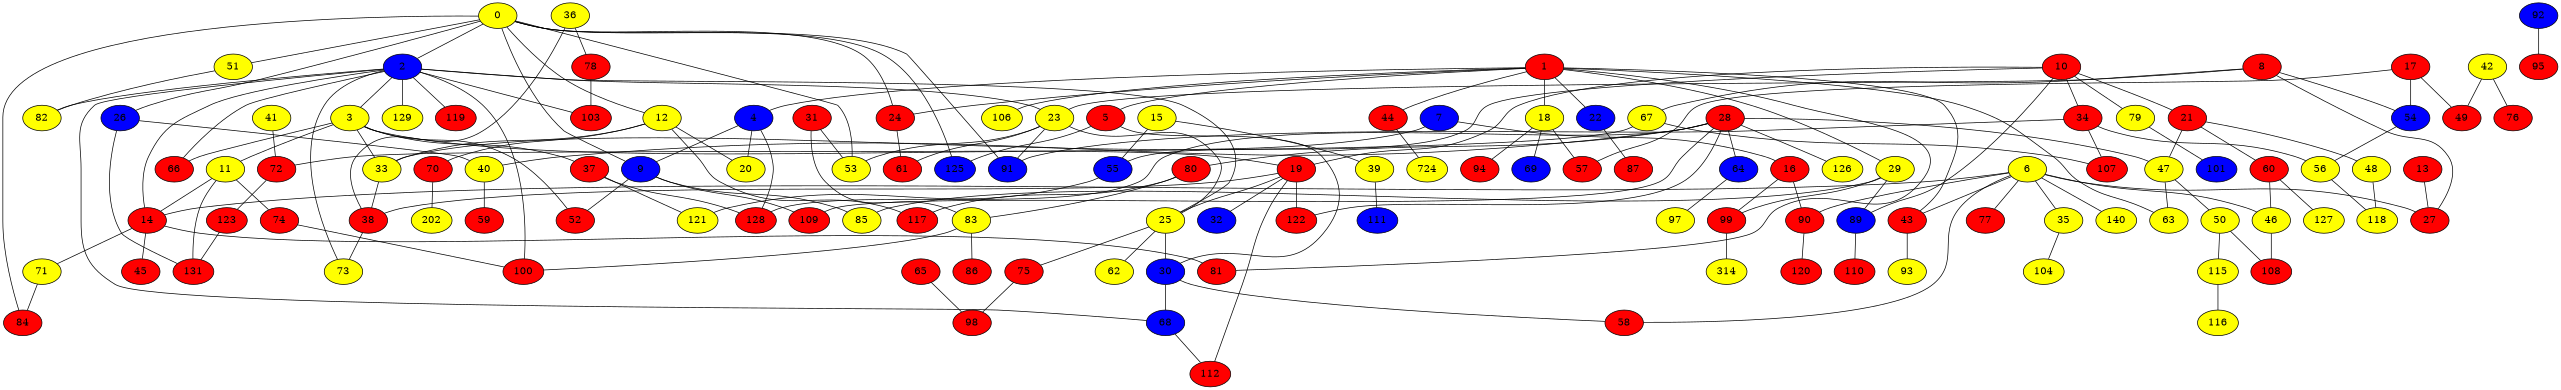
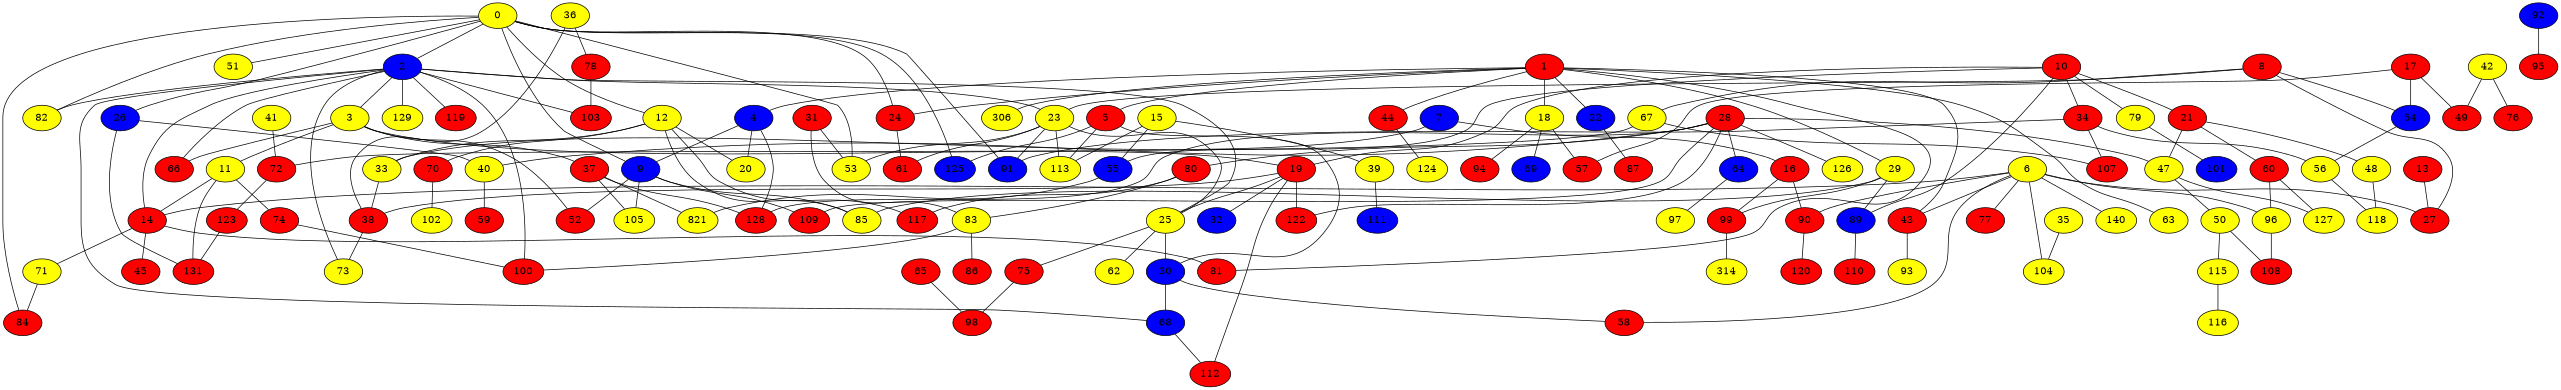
(135, 88) -> (263, 42)
(1002, 118) -> (1002, 118)
(363, 140) -> none
none -> (1060, 169)
(1427, 169) -> (1427, 169)
none -> (696, 181)
(2046, 195) -> (2036, 220)
(2167, 197) -> (2243, 195)
(432, 220) -> (432, 220)
none -> (634, 220)
(698, 220) -> (698, 220)
(2271, 220) -> (2271, 220)
